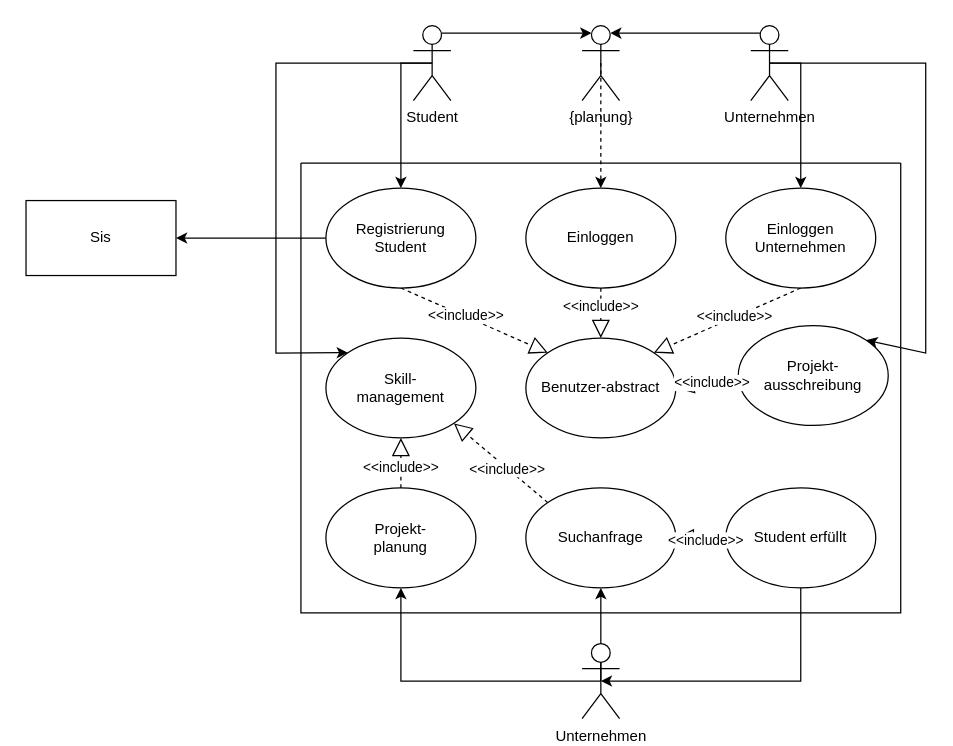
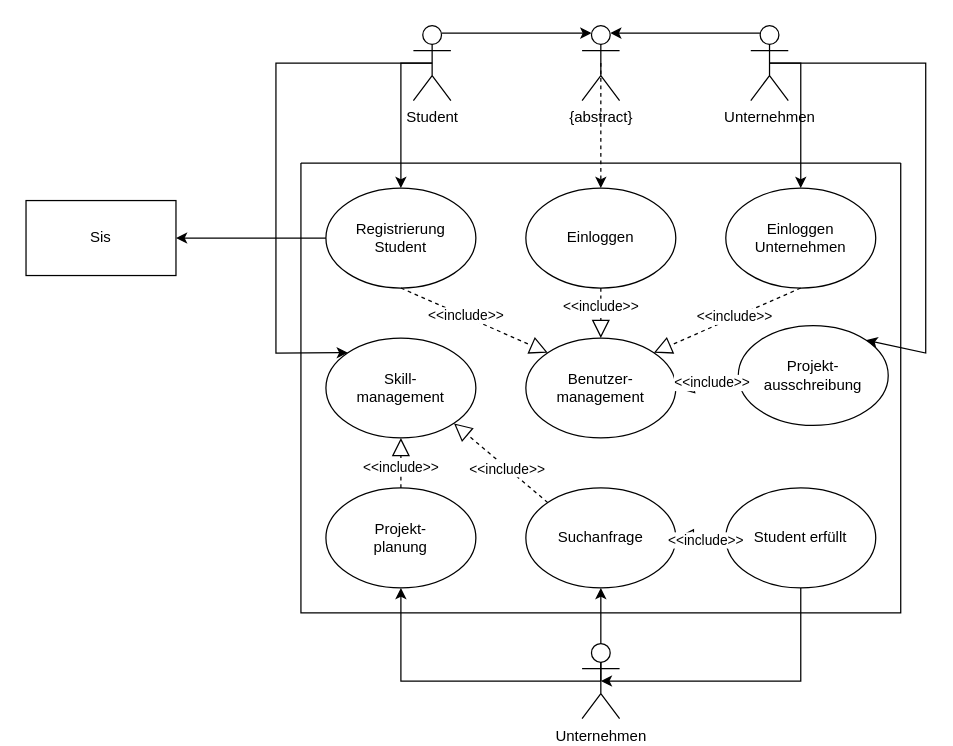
(601, 118) -> (601, 118)
(601, 388) -> (601, 388)
